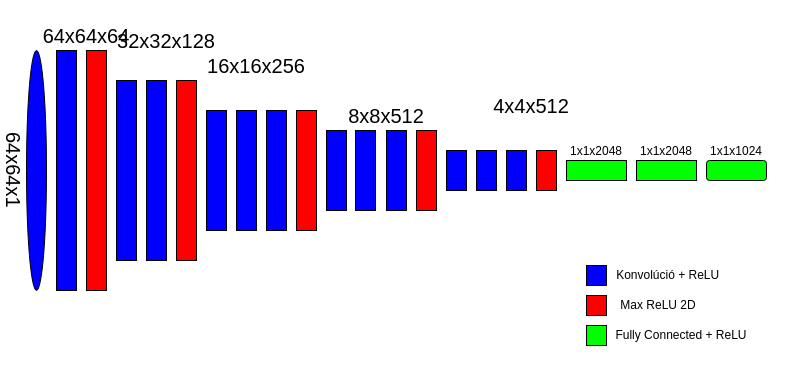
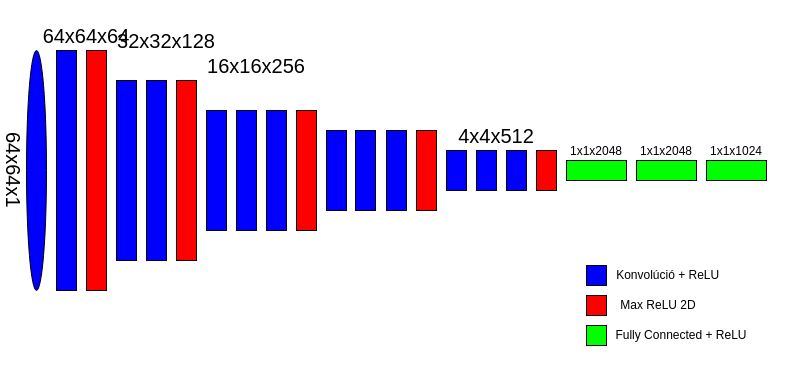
(532, 106) -> (497, 136)
(387, 116) -> none
(737, 171) -> (737, 171)
